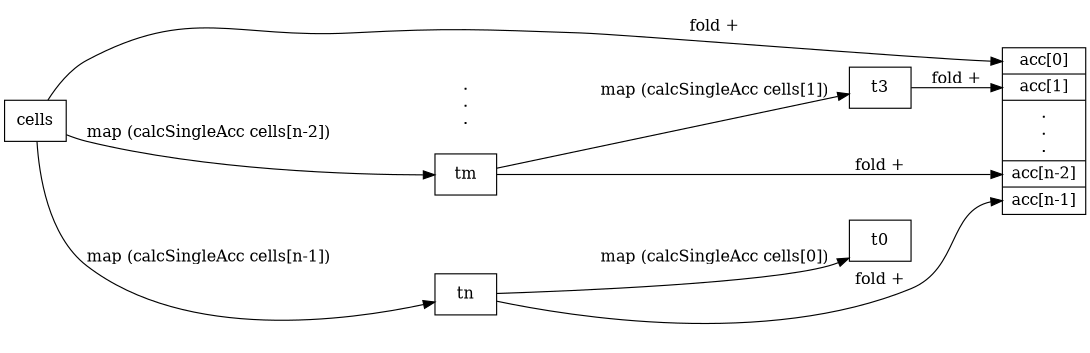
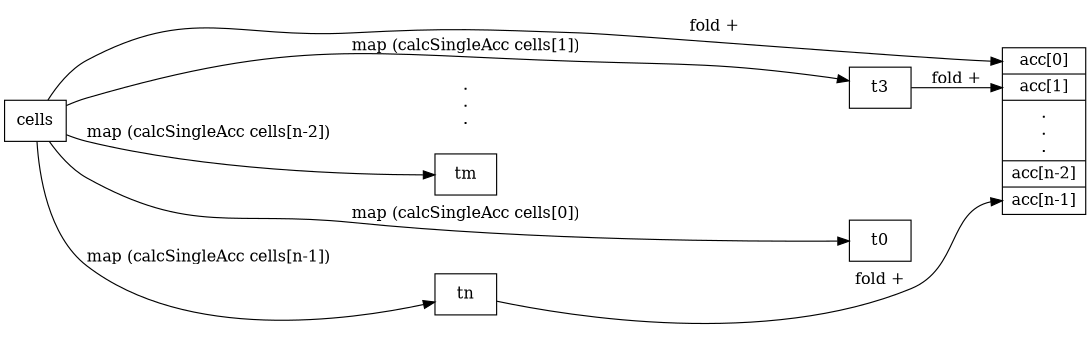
(667, 132) -> (449, 56)
(744, 174) -> none
(668, 285) -> (432, 229)
